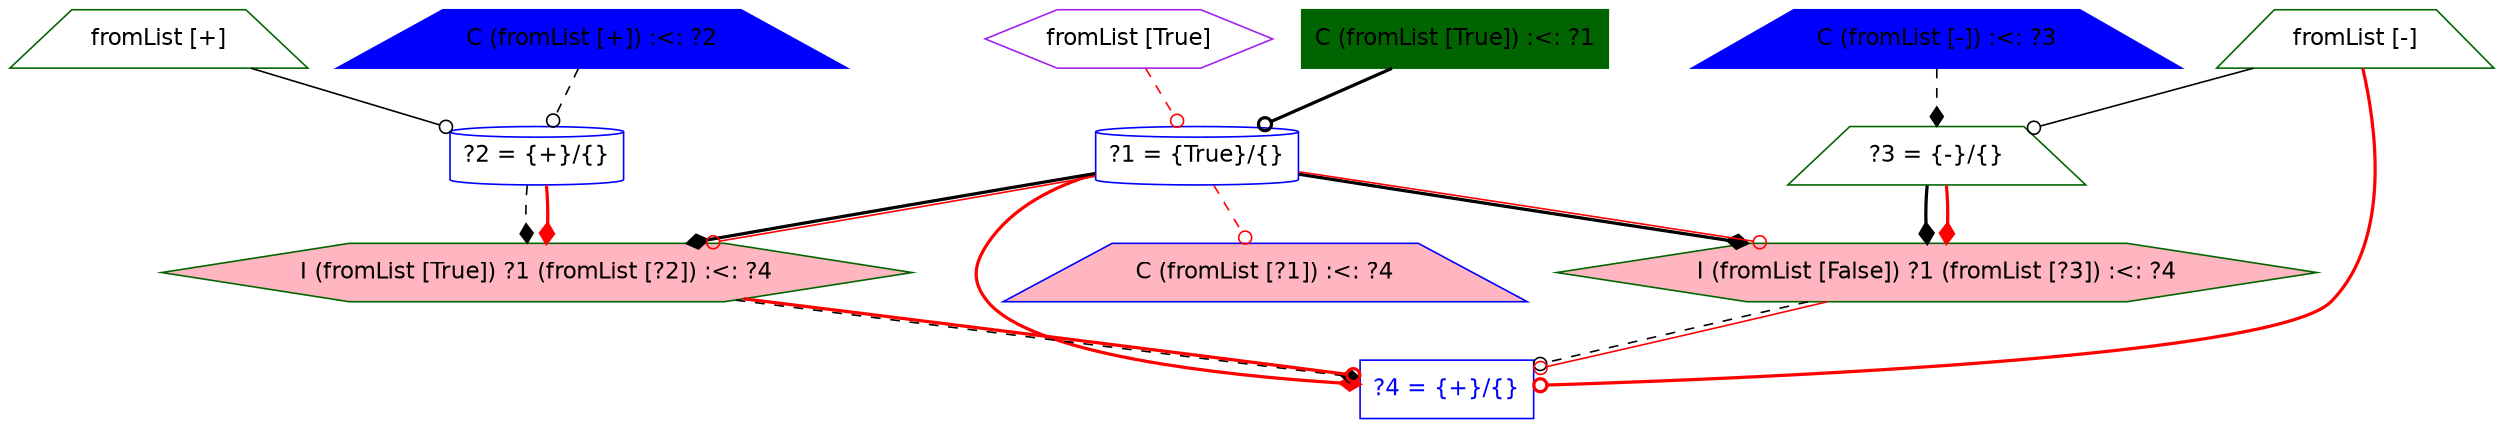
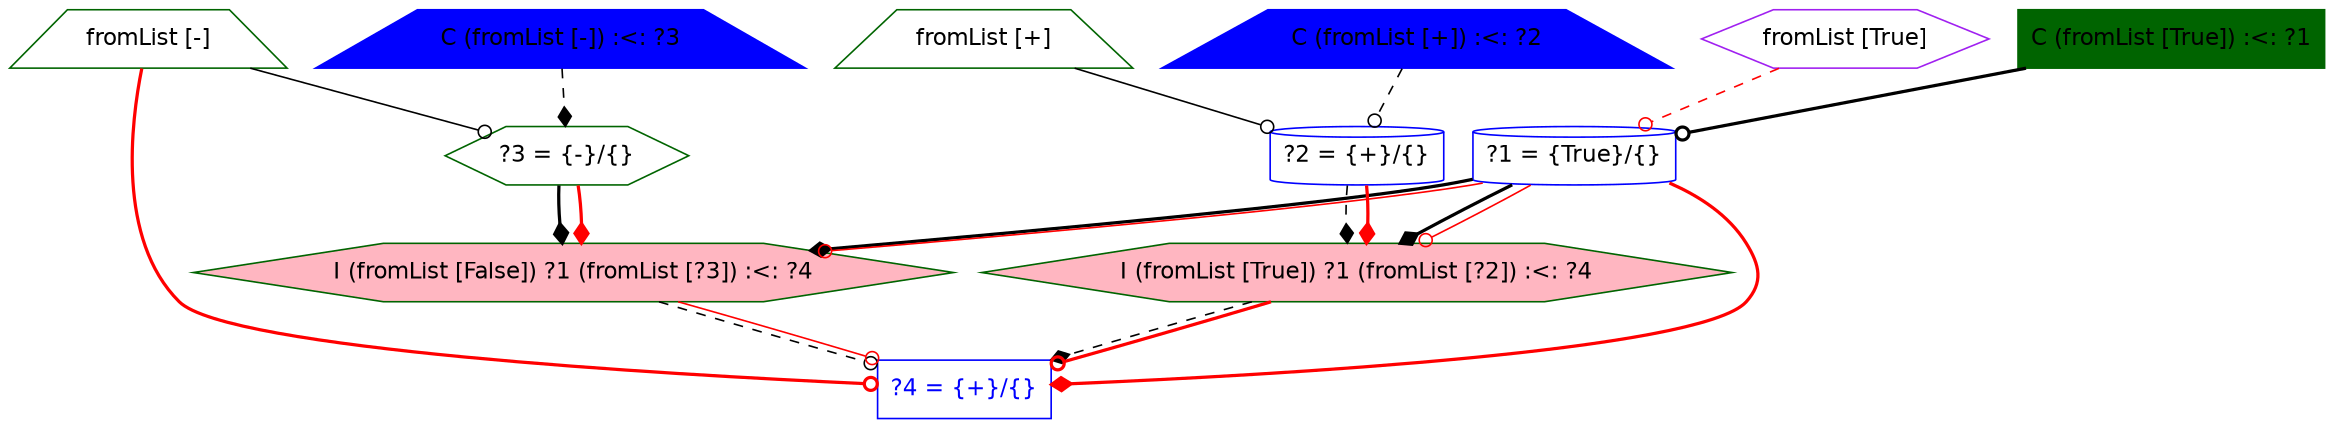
(1937, 156) -> (567, 156)
(1265, 273) -> none
